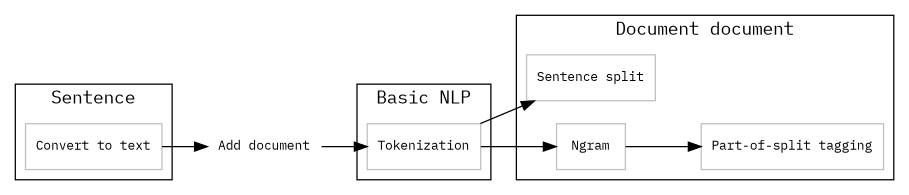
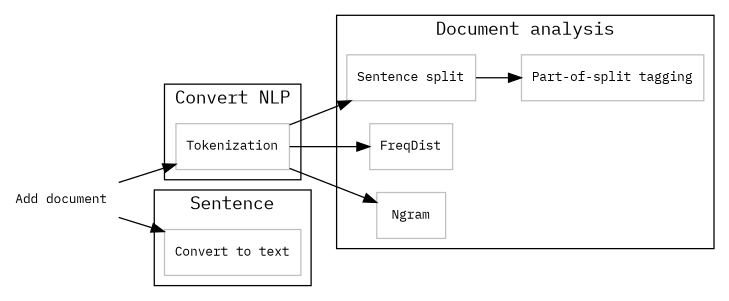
(705, 30) -> (525, 30)
(424, 99) -> (233, 99)
(180, 147) -> (135, 223)
none -> (411, 147)
(657, 147) -> (492, 78)
